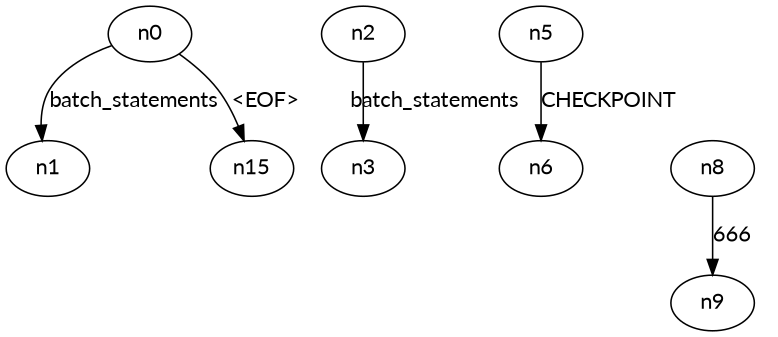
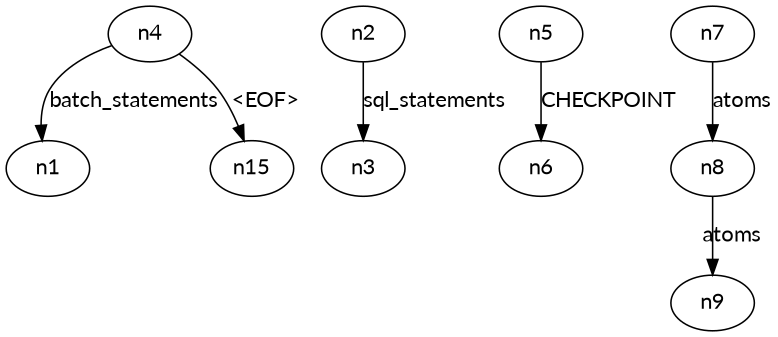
(150, 34) -> (150, 34)
none -> (713, 34)
(434, 101) -> (434, 101)
(732, 236) -> (732, 236)
